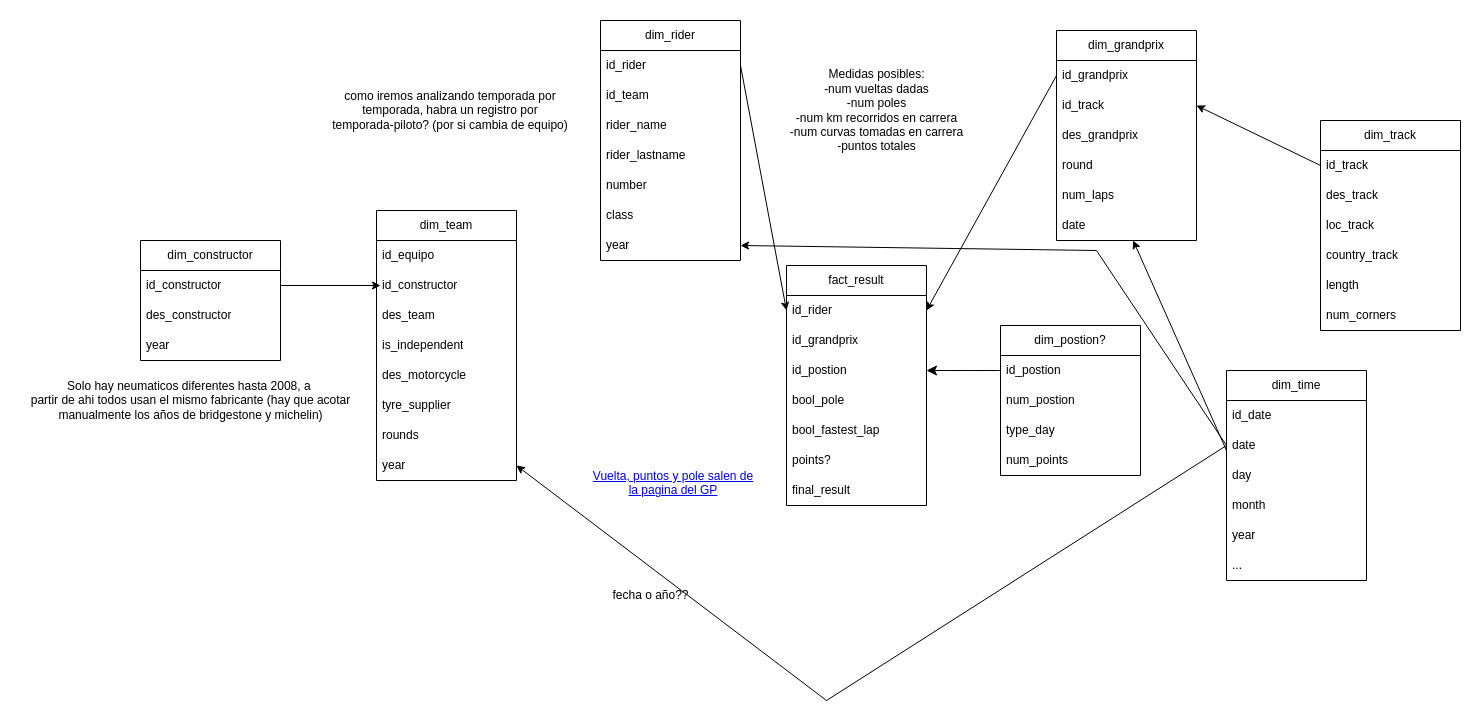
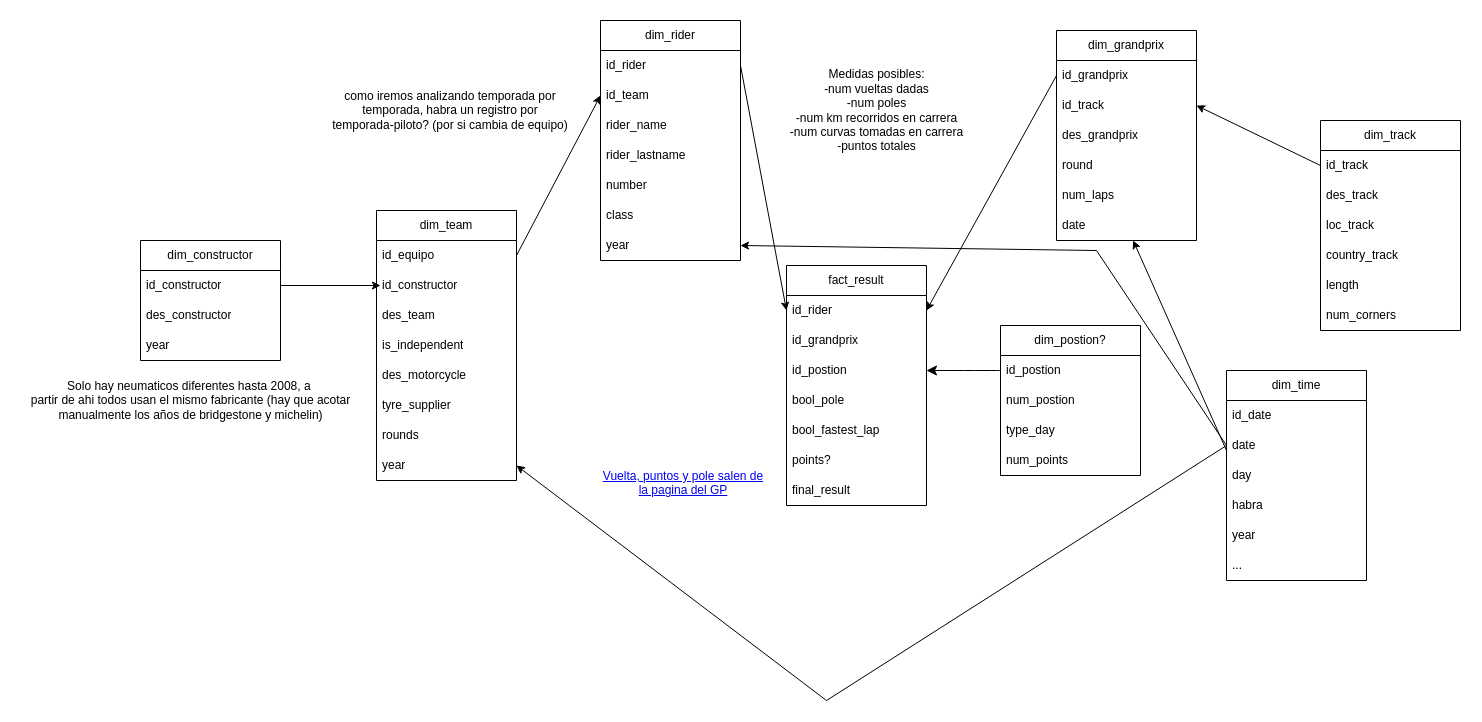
none -> (557, 177)
(674, 491) -> (684, 491)
(1249, 506) -> (1249, 506)
(651, 596) -> none
